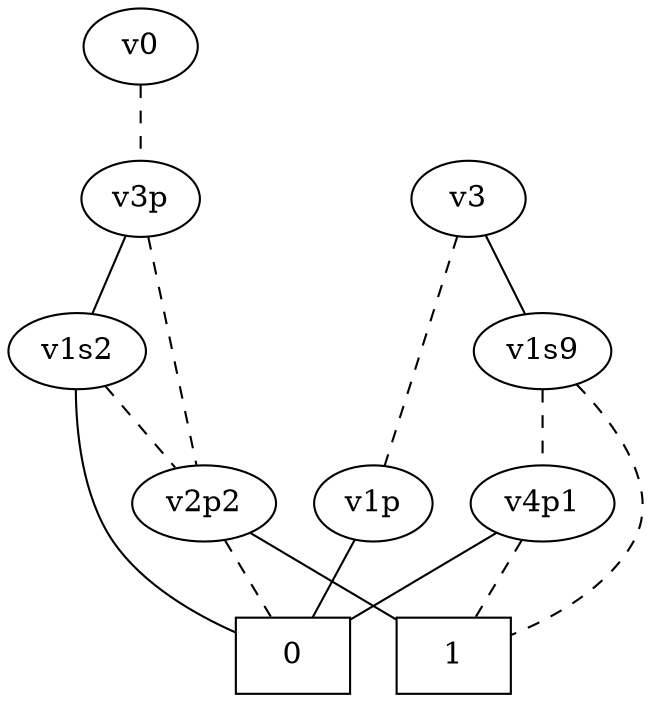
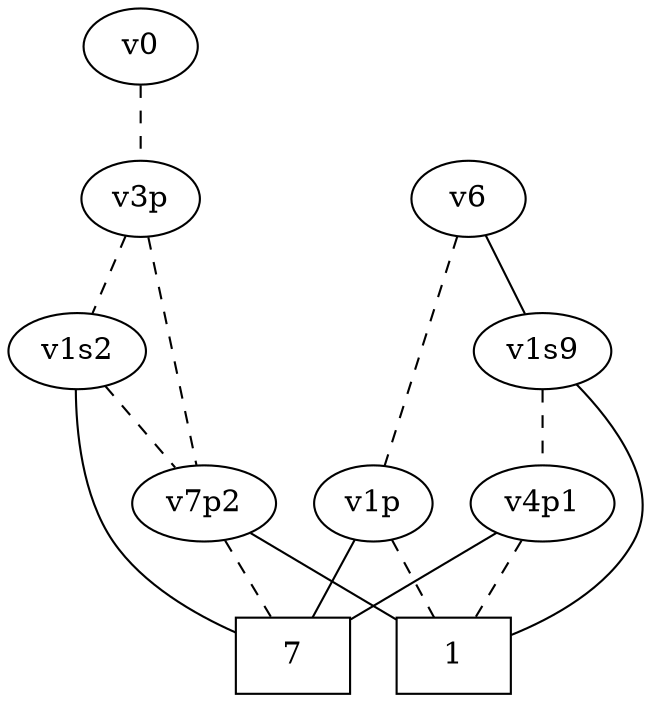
(469, 199) -> (469, 199)
(109, 275) -> (109, 275)
(204, 503) -> (204, 503)
(637, 531) -> (637, 531)
none -> (408, 569)
(293, 656) -> (293, 656)
